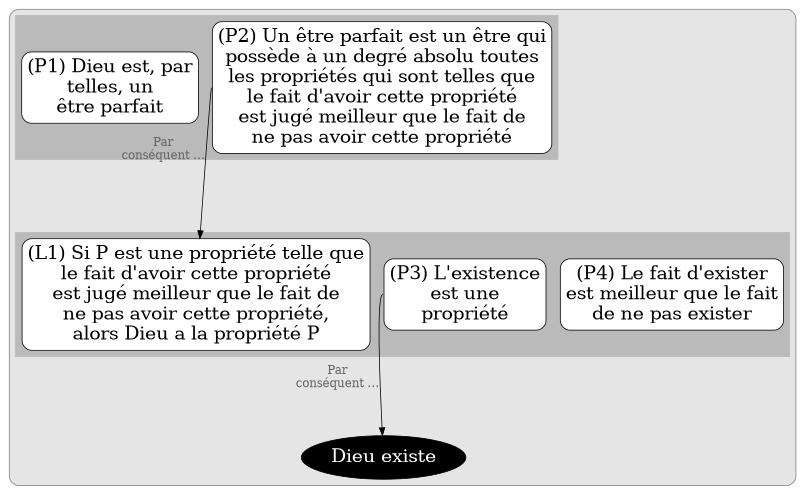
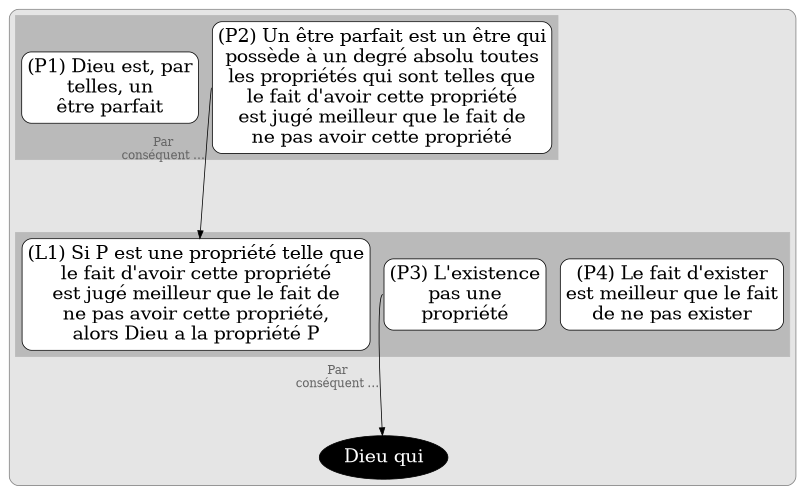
(465, 294) -> (465, 294)
(384, 457) -> (384, 457)
